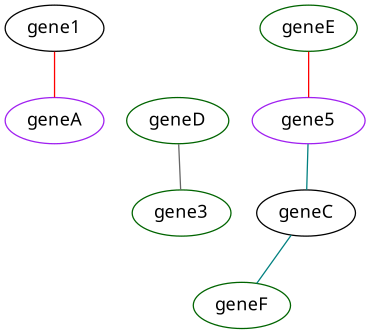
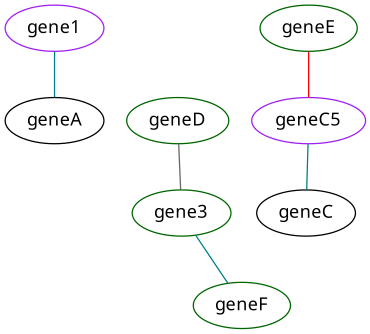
(55, 28) -> (55, 28)
(55, 75) -> (55, 75)
(55, 121) -> (55, 121)
(309, 121) -> (309, 121)
(274, 259) -> (212, 259)
